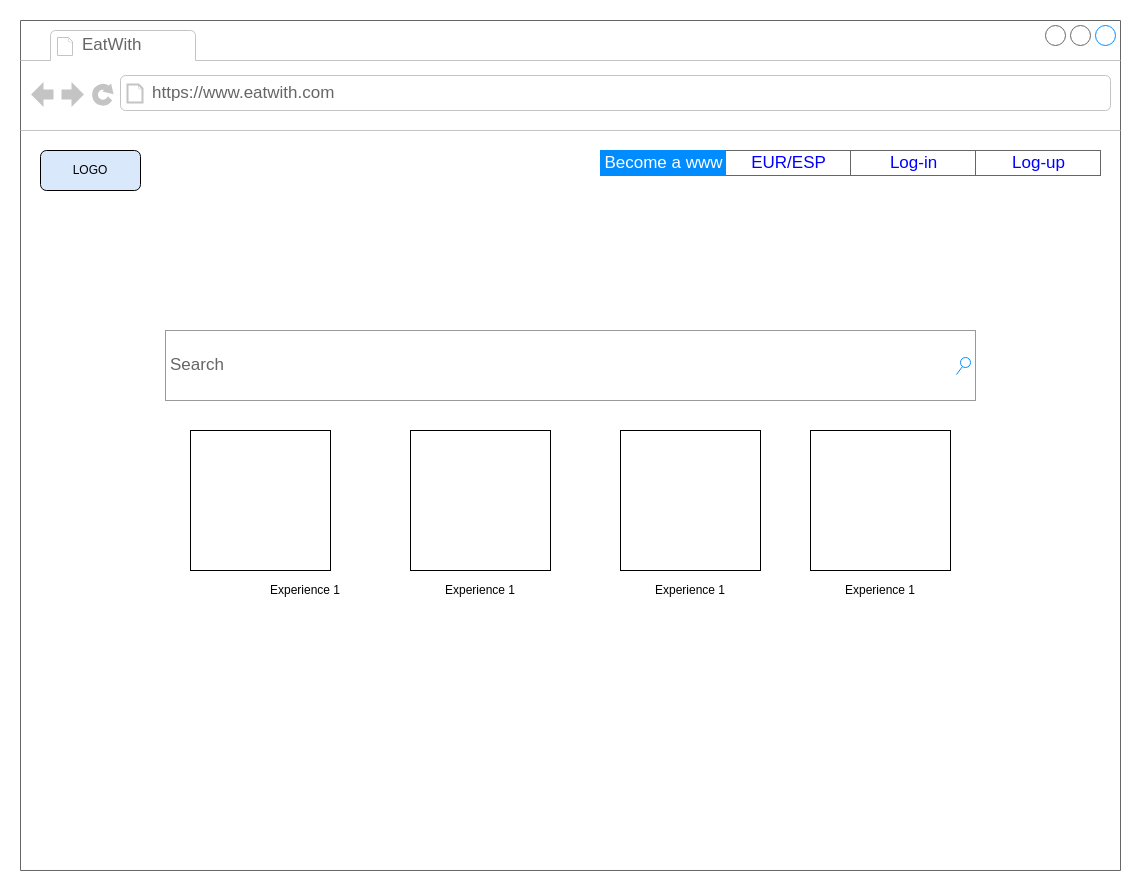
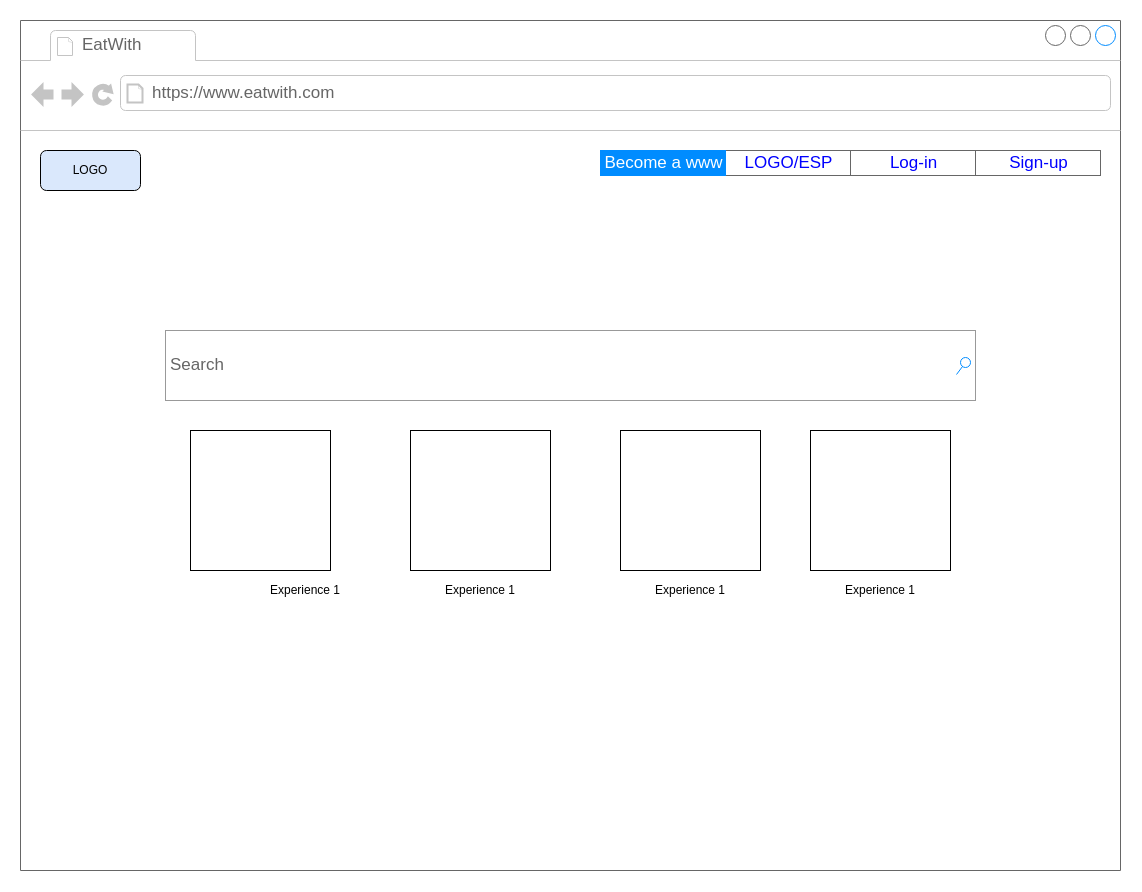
(789, 164) -> (789, 164)
(1039, 164) -> (1039, 164)
